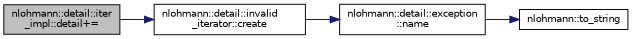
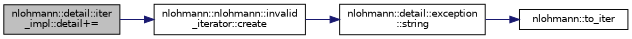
(230, 20) -> (230, 20)
(412, 20) -> (412, 20)
(574, 20) -> (574, 20)
